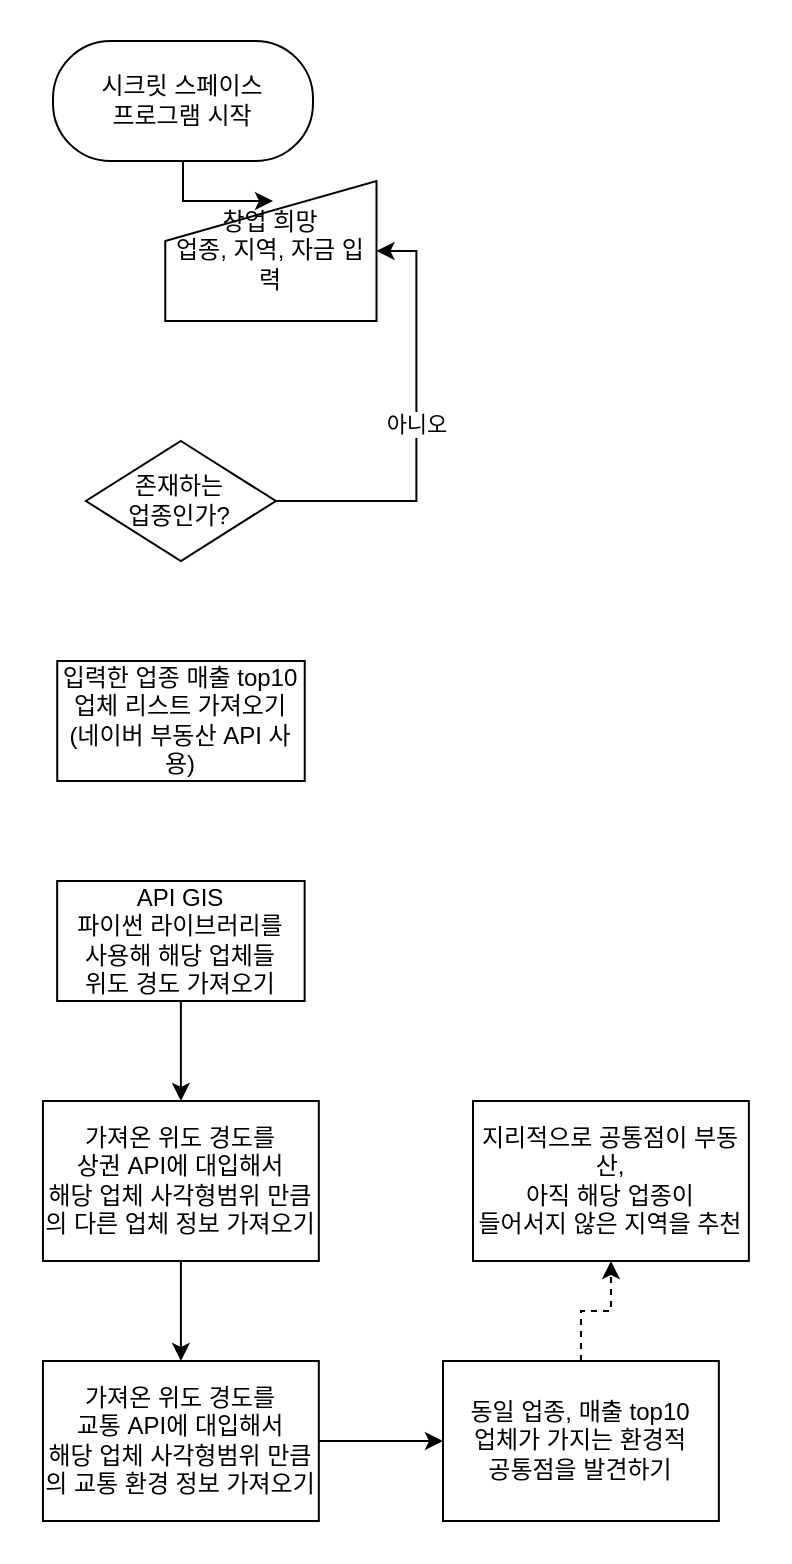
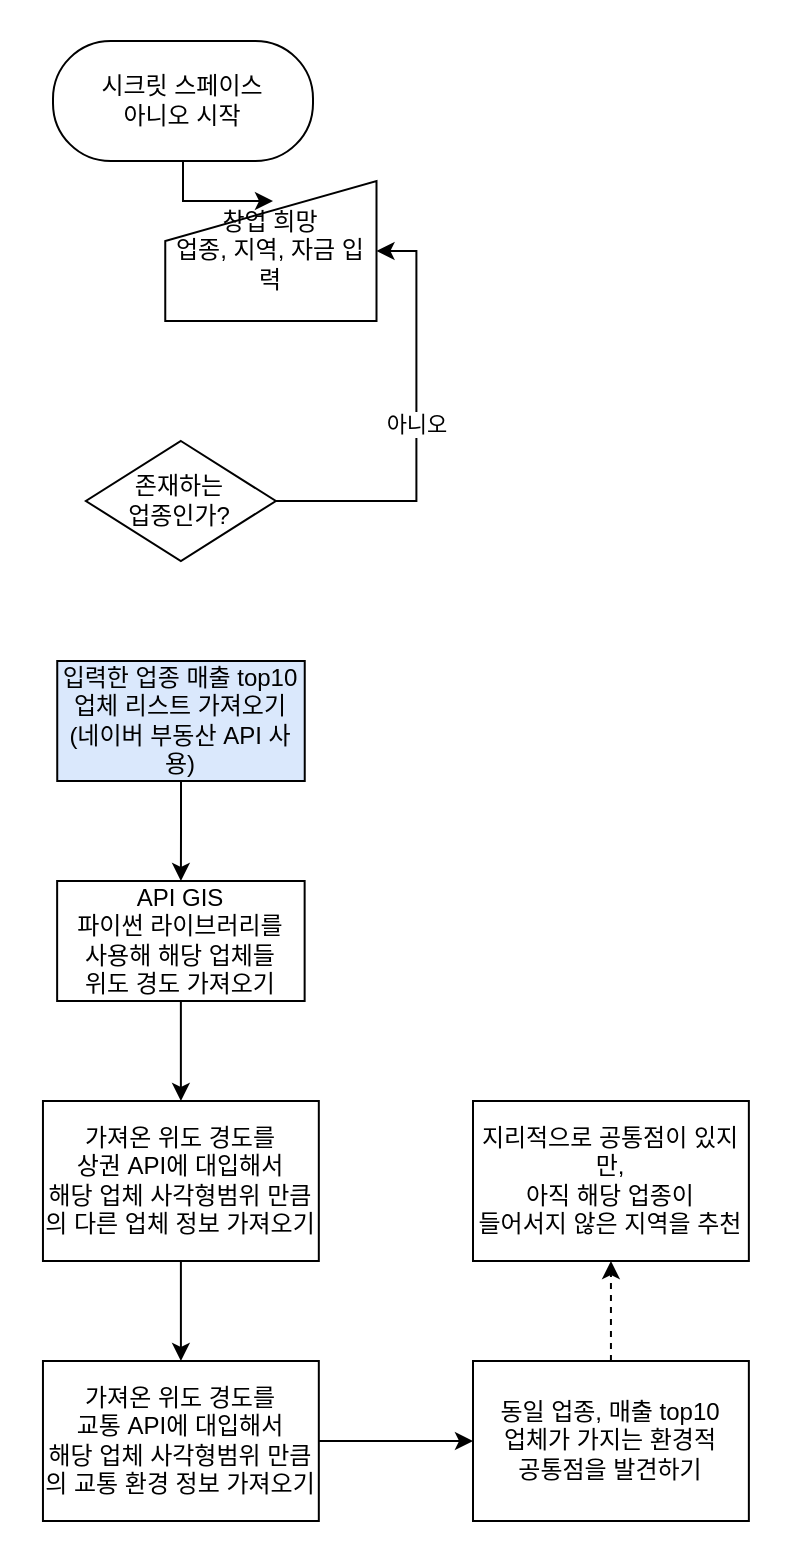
(183, 101) -> (183, 101)
(181, 721) -> (181, 721)
none -> (181, 824)
(611, 1181) -> (611, 1181)
(581, 1441) -> (611, 1441)
